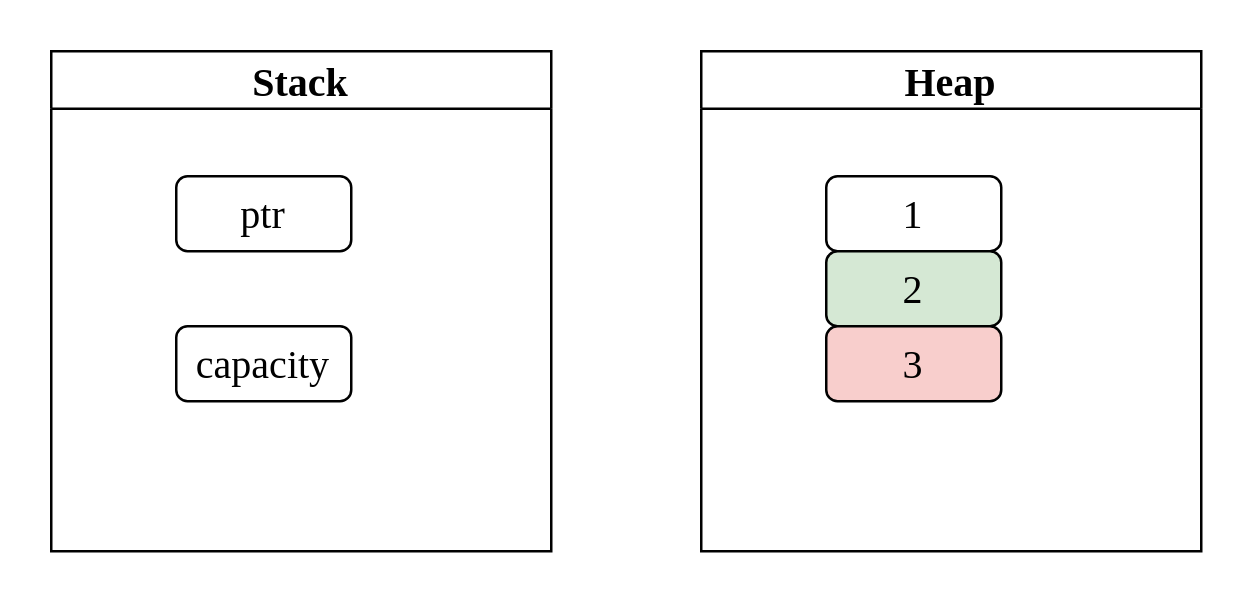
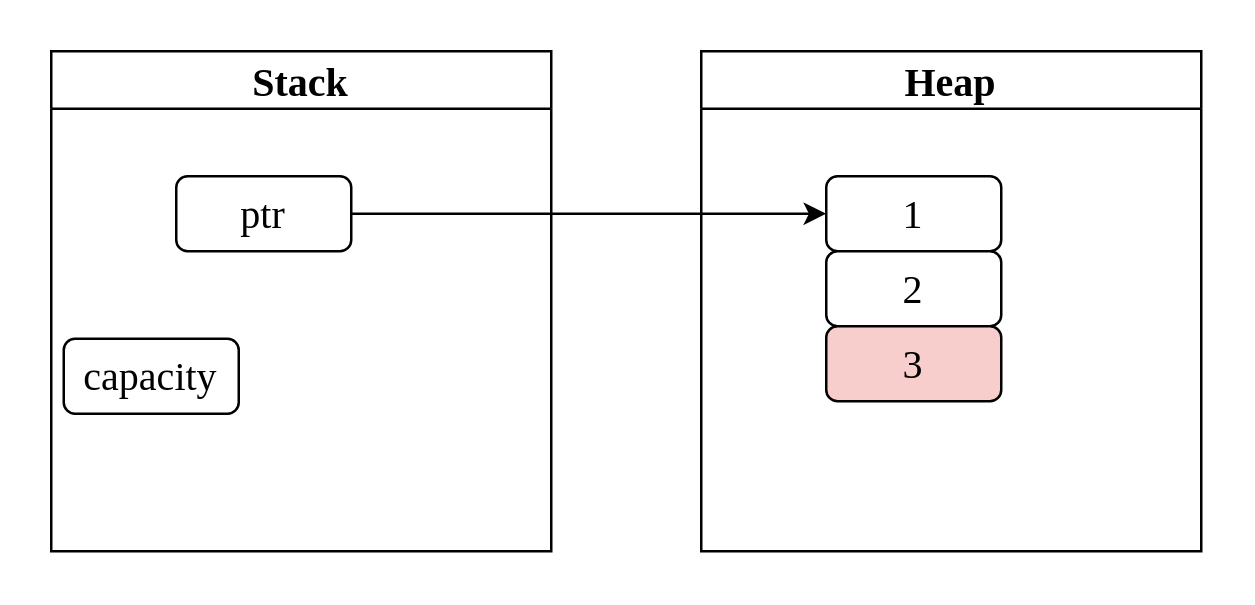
none -> (448, 214)
(914, 289) -> (914, 289)
(264, 364) -> (151, 376)
